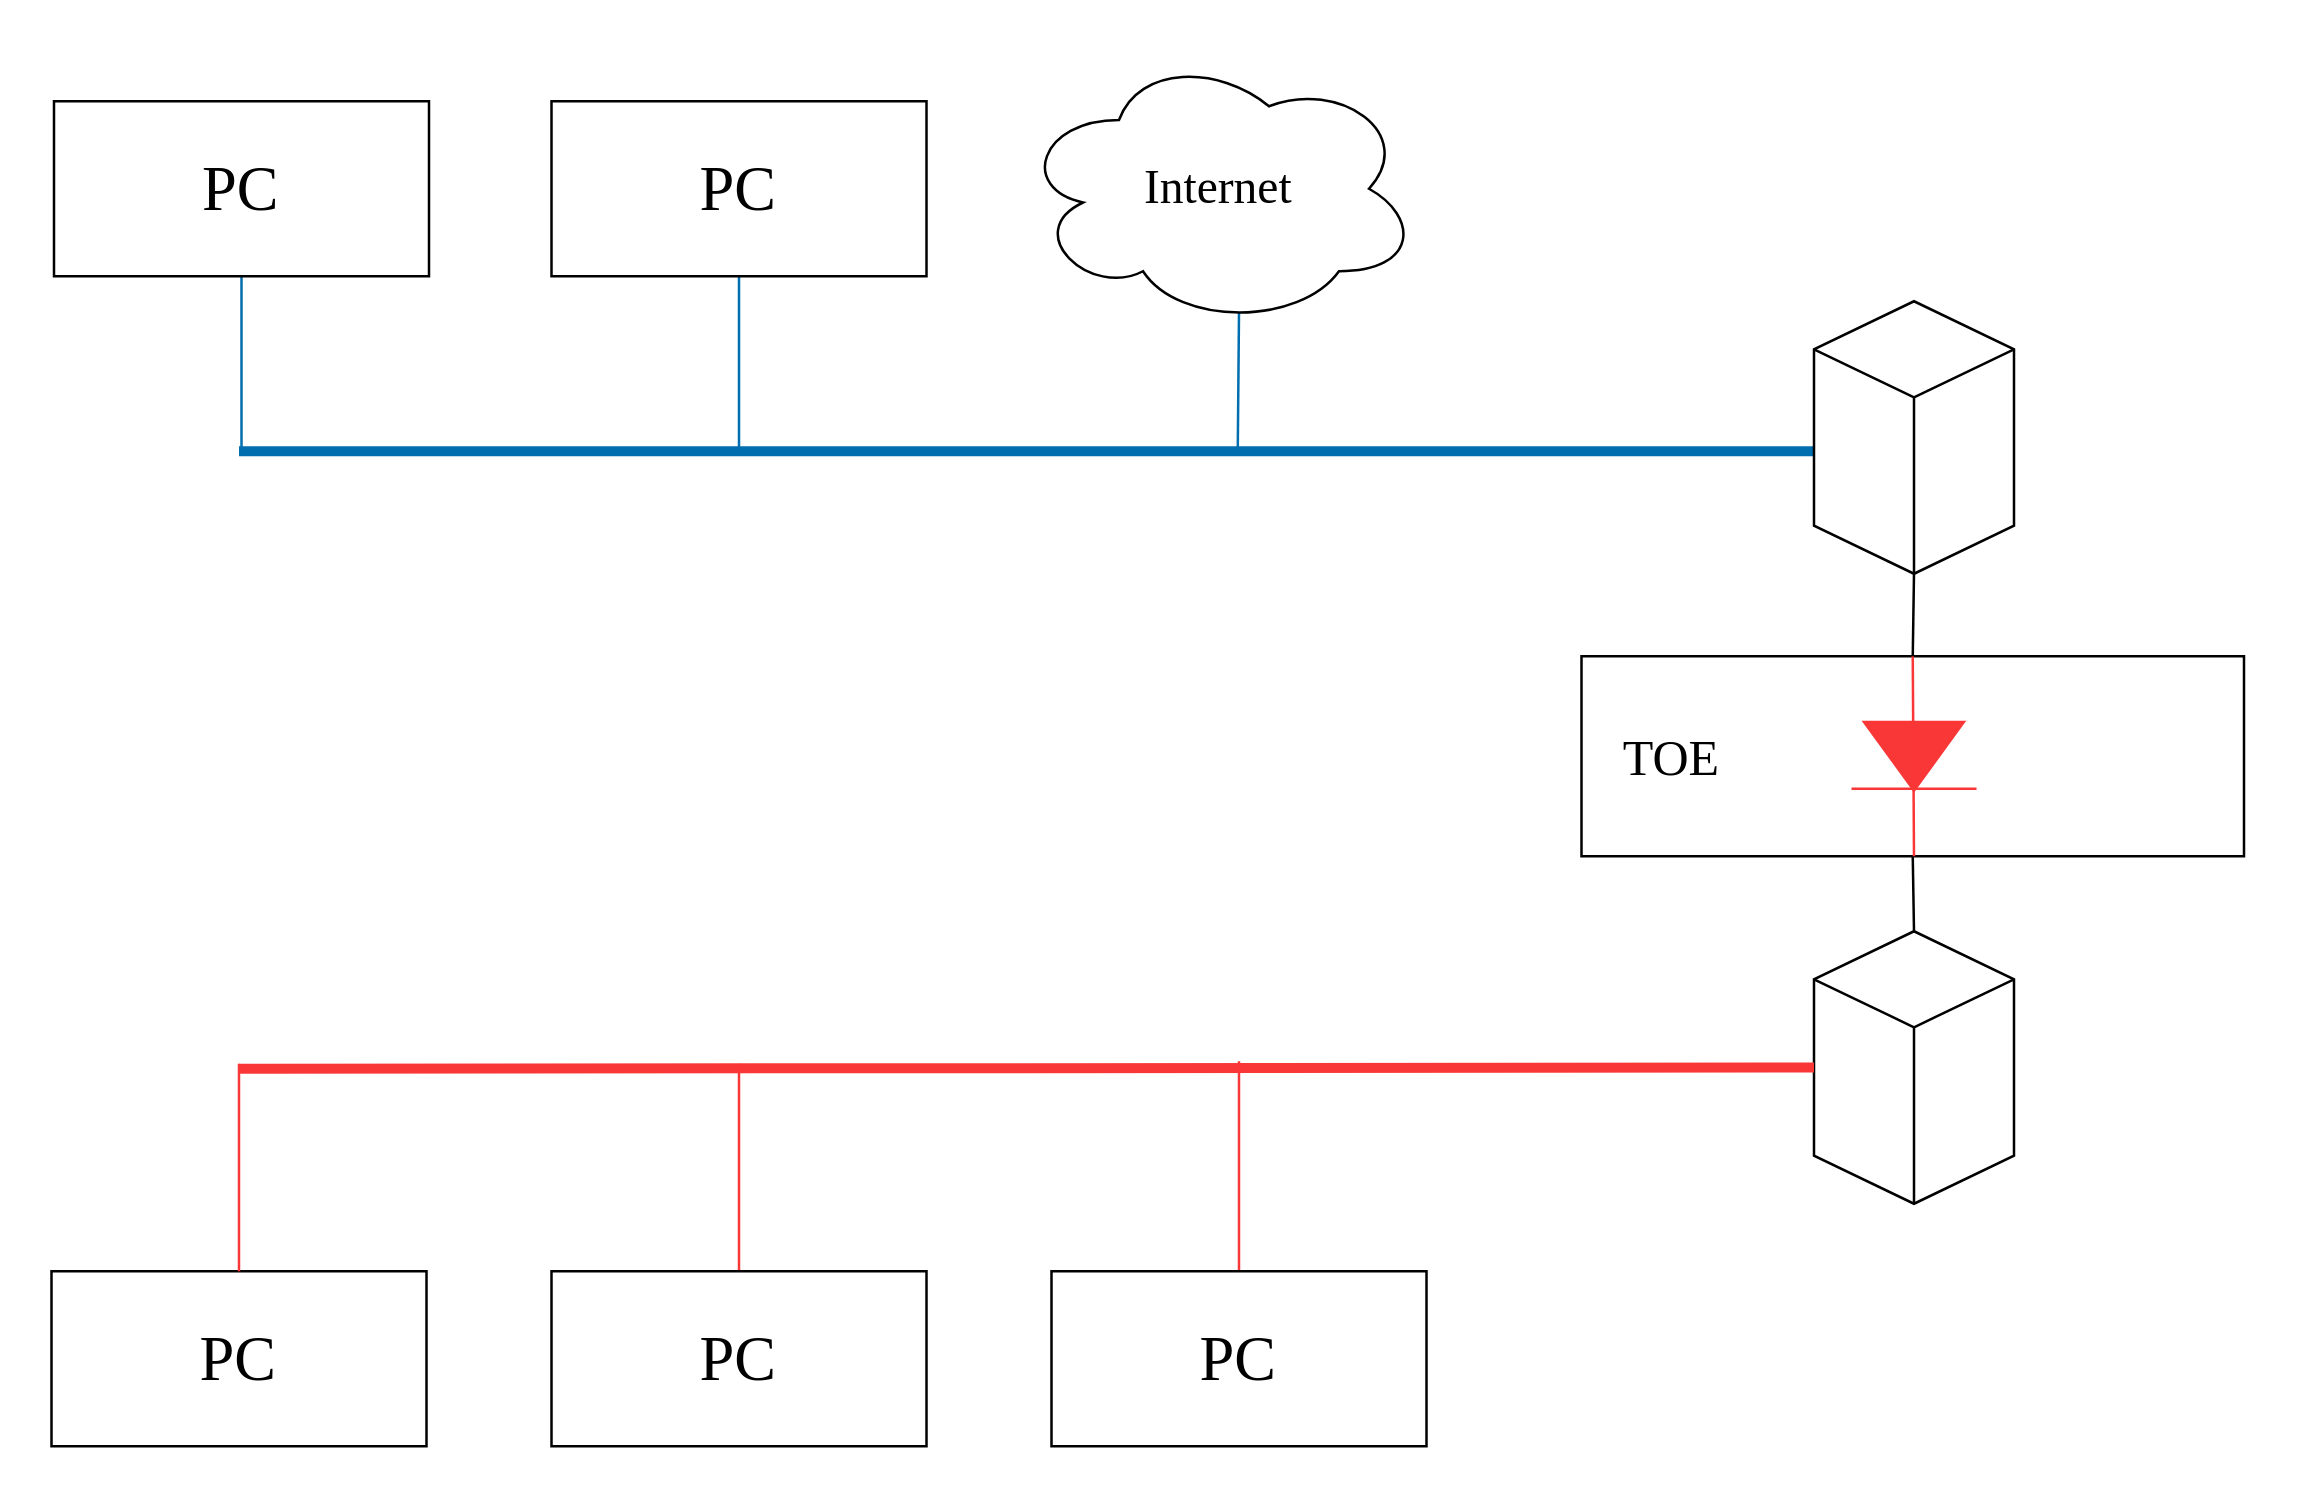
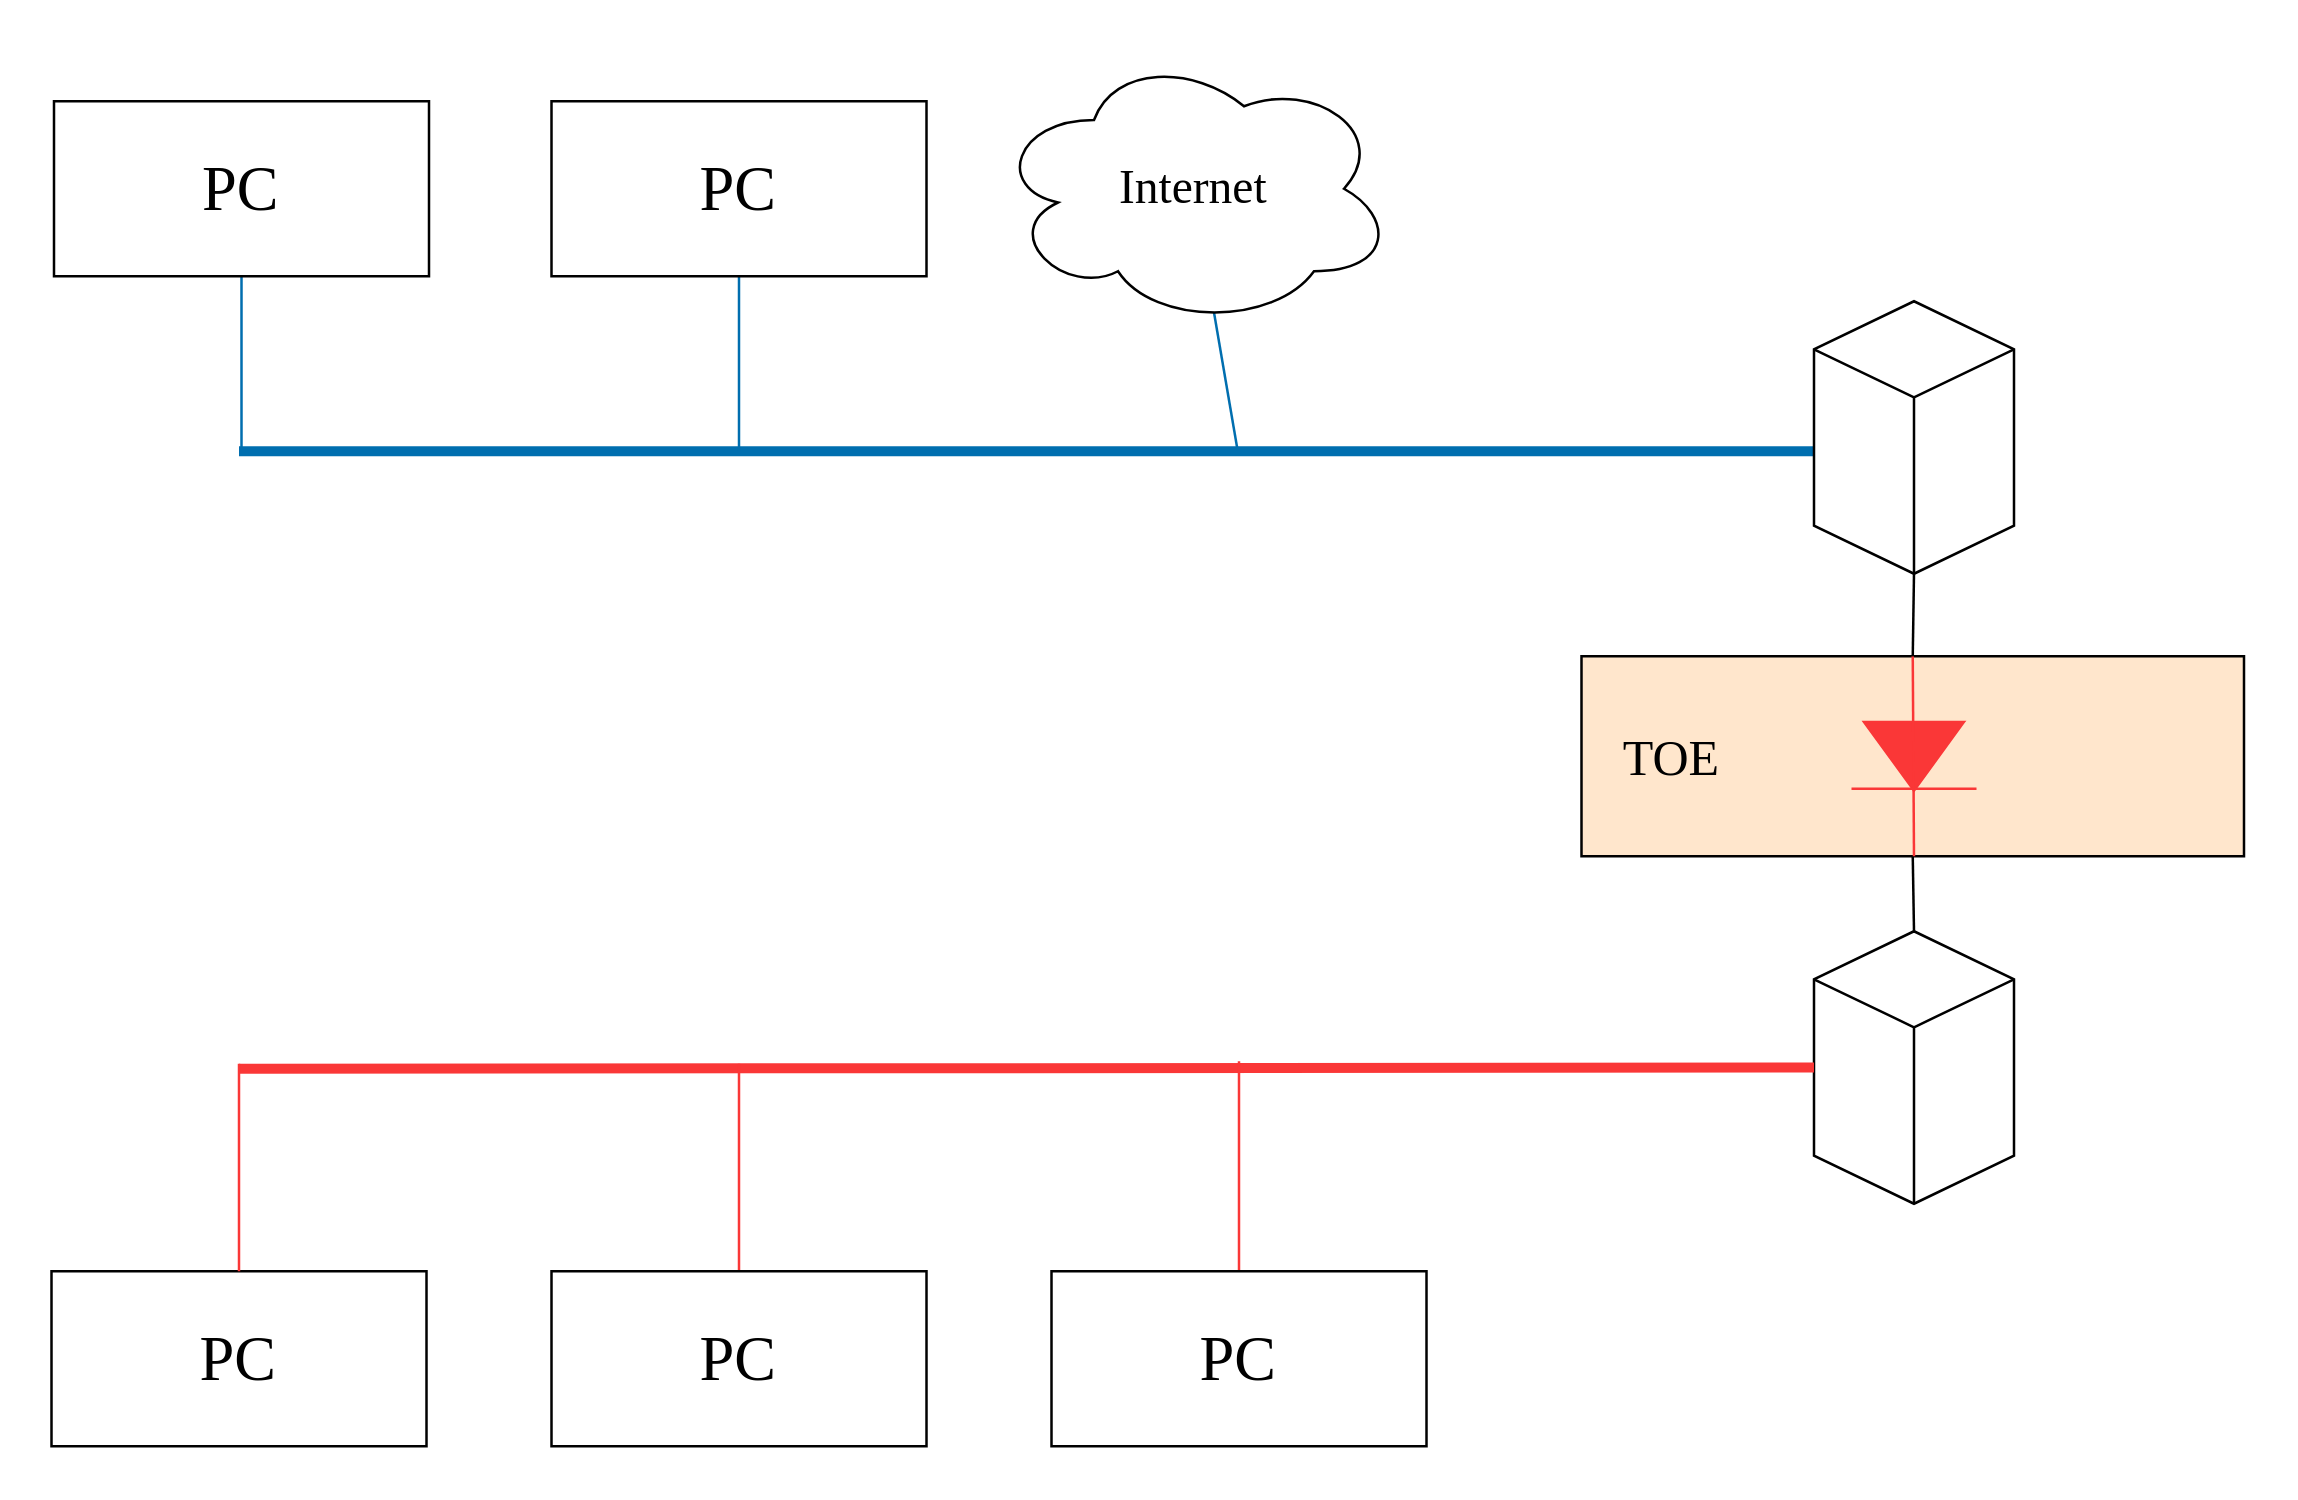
(1219, 189) -> (1194, 189)
(1611, 756) -> (1611, 756)
